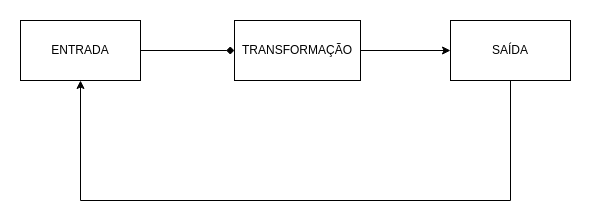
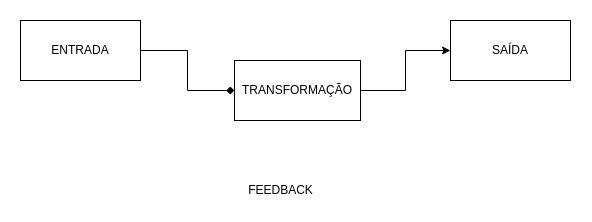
(298, 51) -> (298, 91)
none -> (281, 191)
(300, 201) -> none
